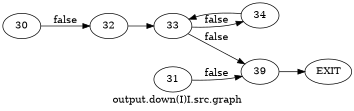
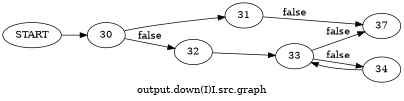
none -> (171, 23)
none -> (32, 35)
(260, 72) -> (382, 26)
(328, 72) -> none
